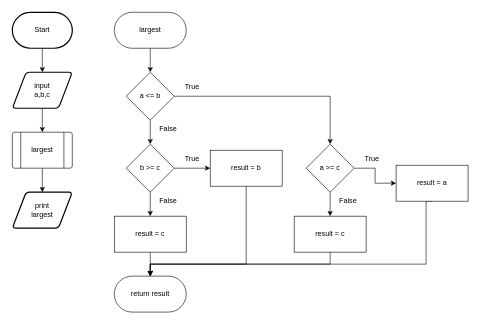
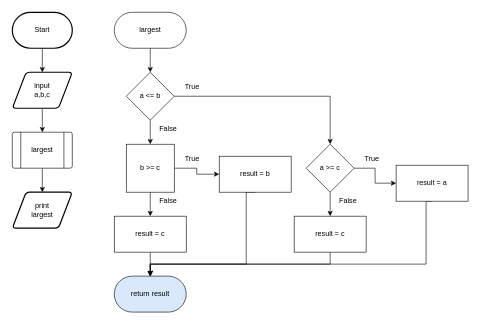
(150, 168) -> (150, 168)
(246, 168) -> (255, 174)
(150, 294) -> (150, 294)
